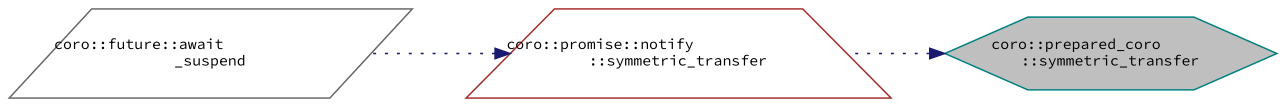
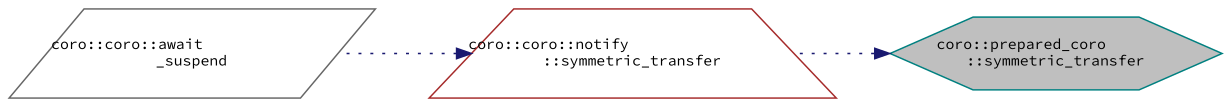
(211, 54) -> (192, 54)
(679, 54) -> (633, 54)
